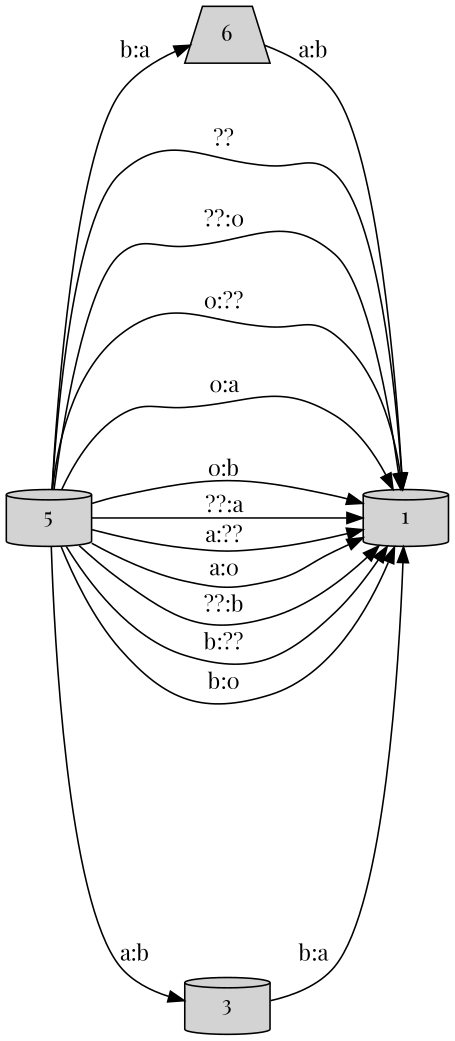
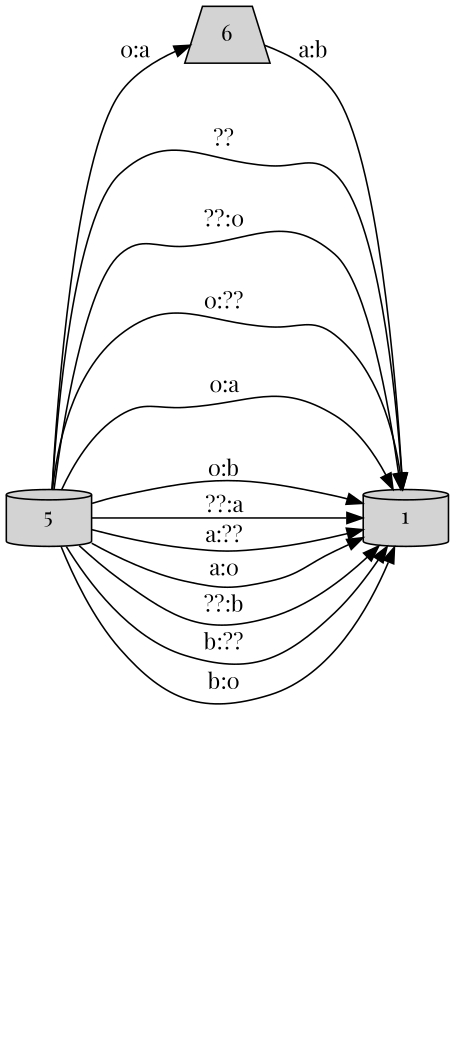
(138, 51) -> (138, 51)
(227, 1006) -> none
